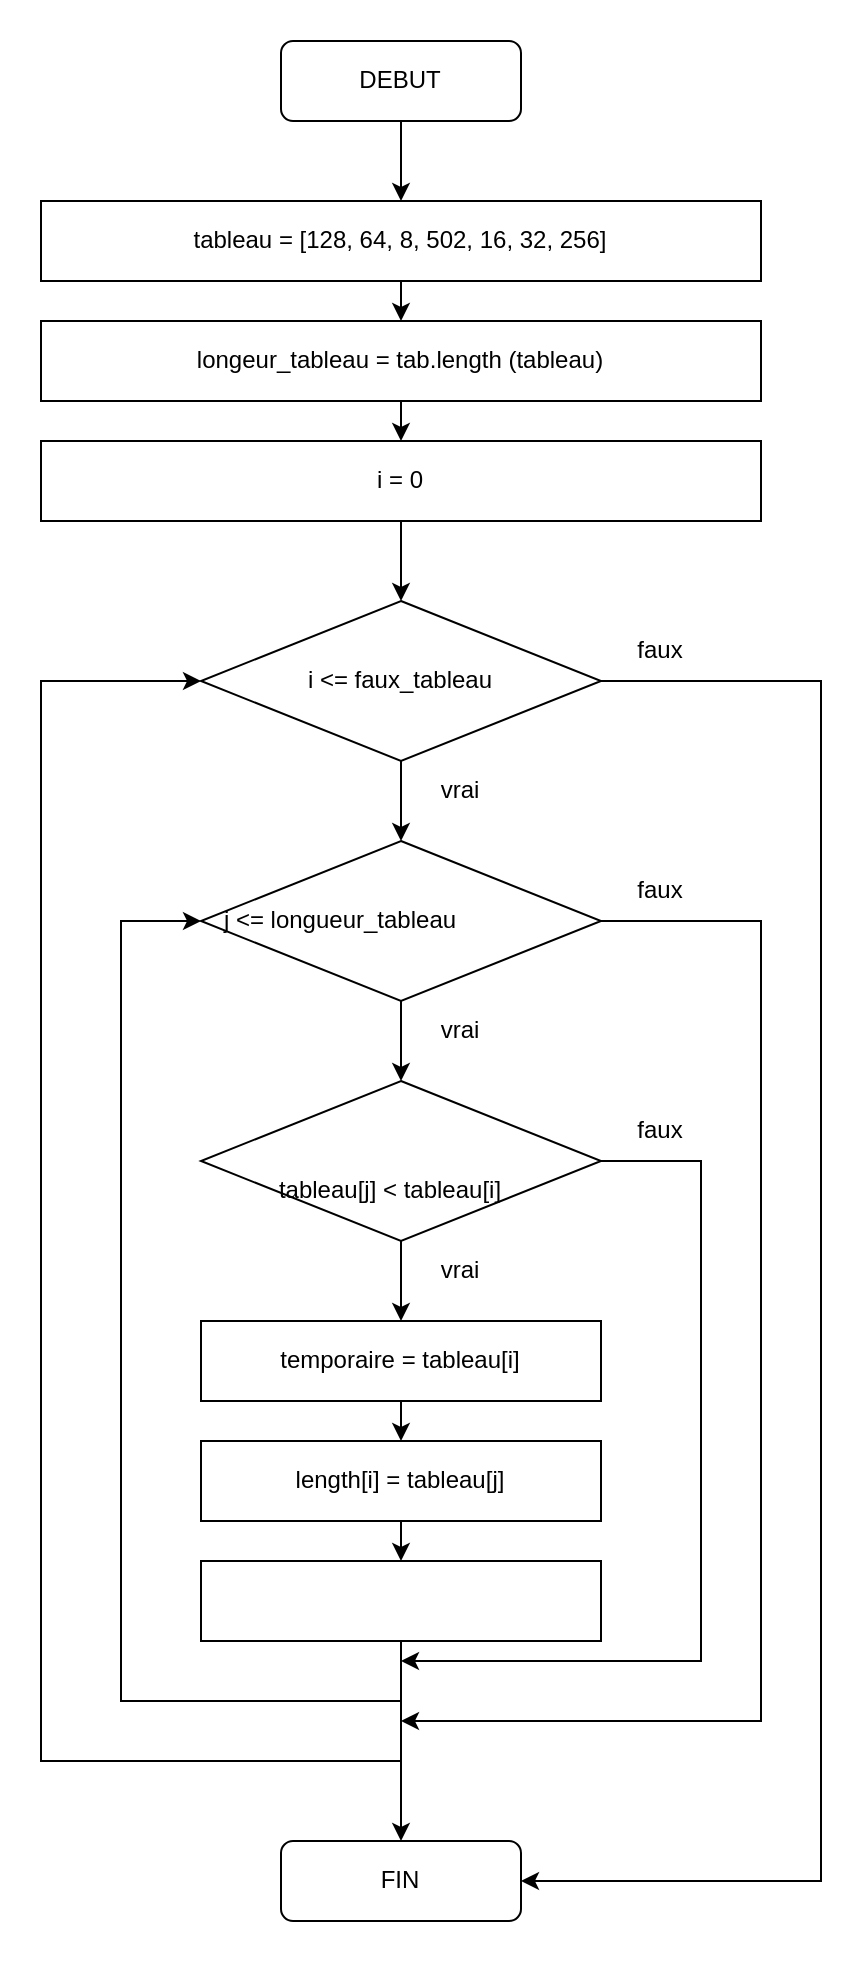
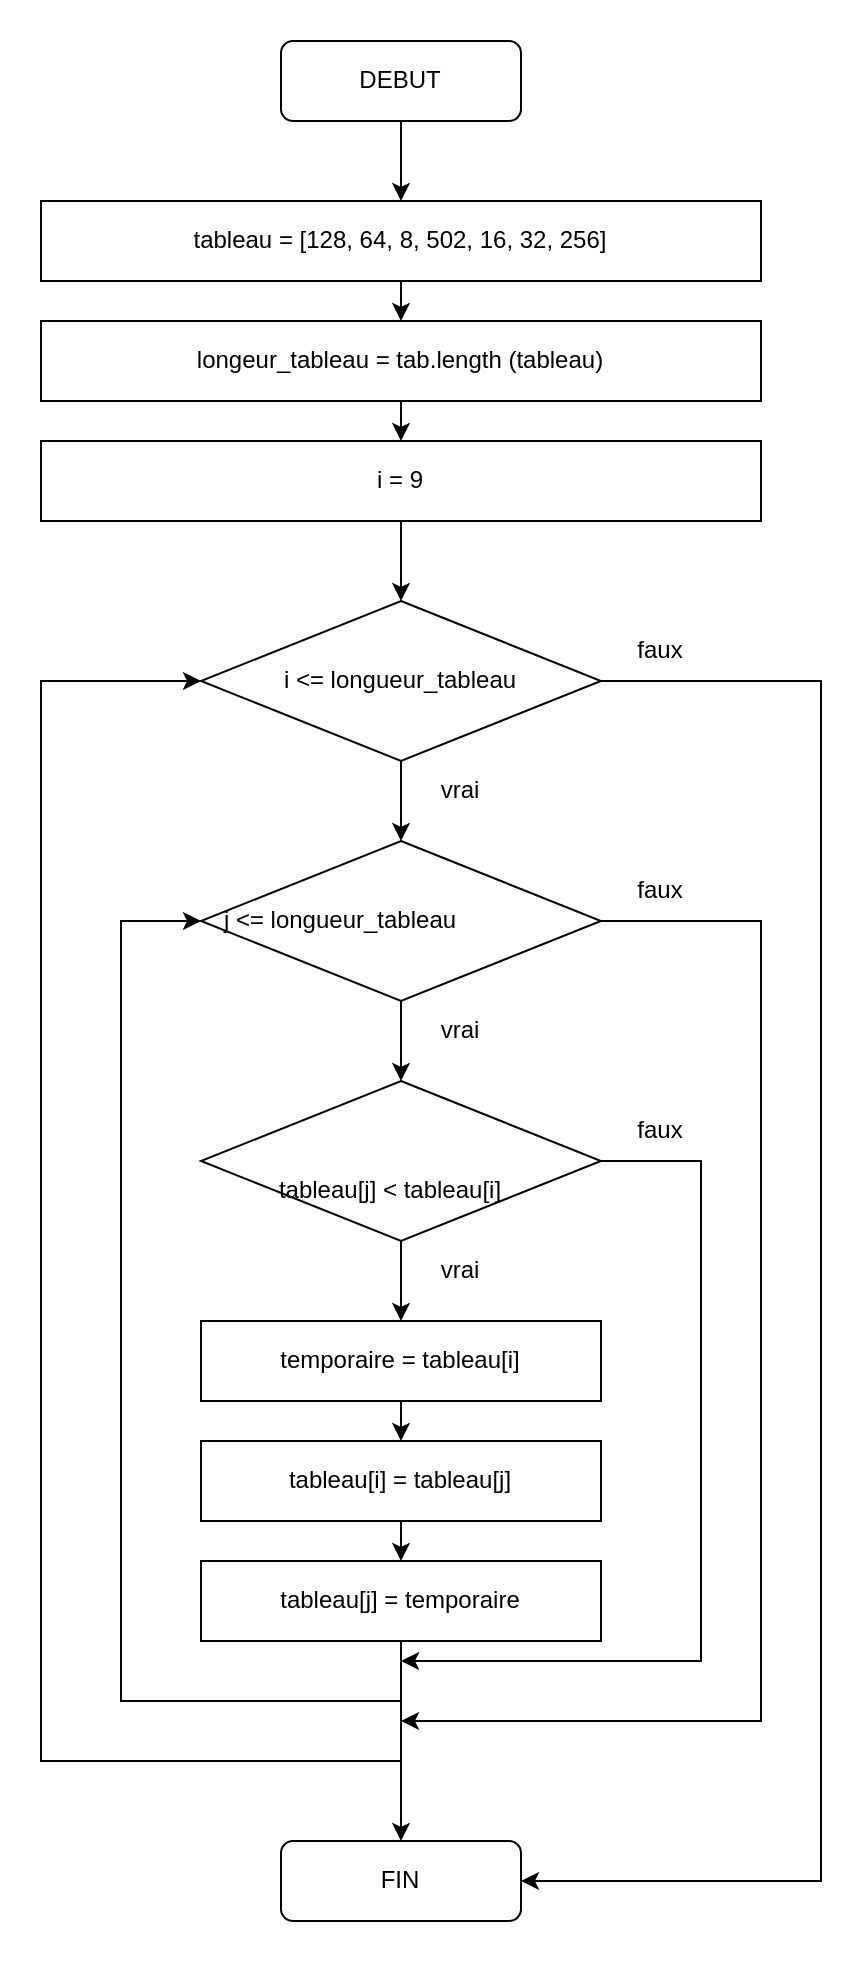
(401, 481) -> (401, 481)
(401, 681) -> (401, 681)
(401, 1481) -> (401, 1481)
none -> (401, 1601)
